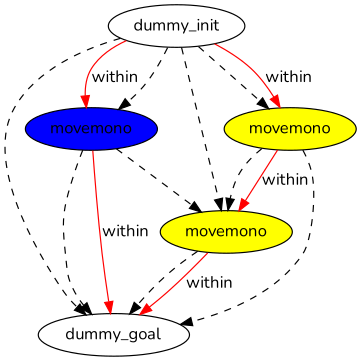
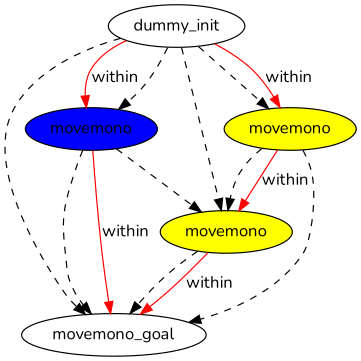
(114, 335) -> (114, 335)
